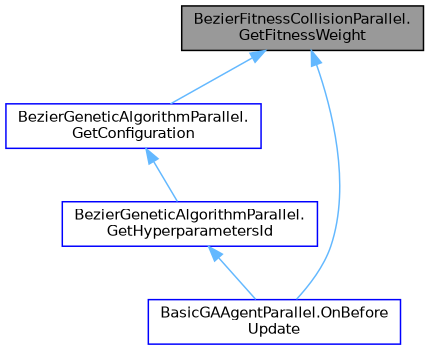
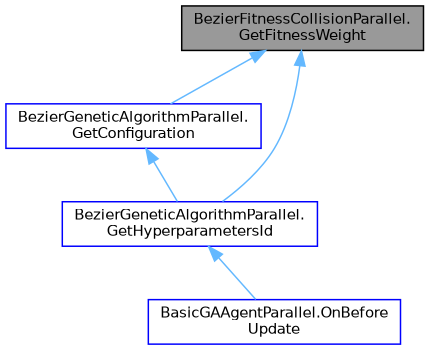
(339, 186) -> (277, 143)
